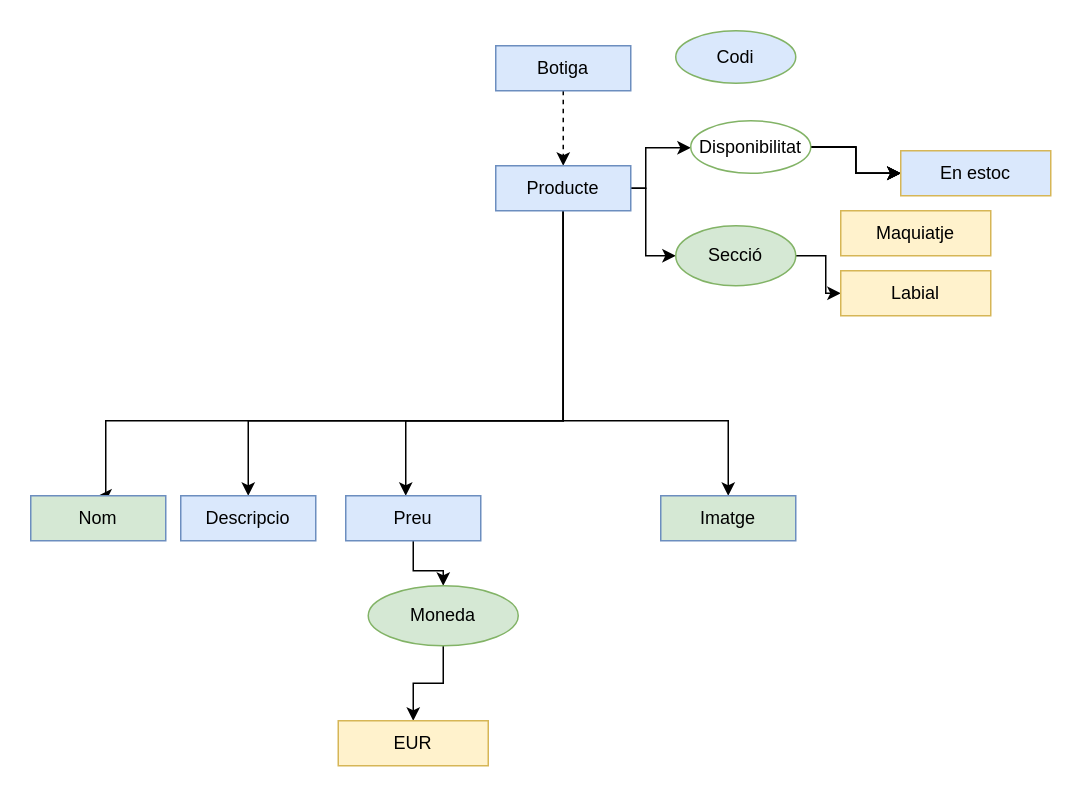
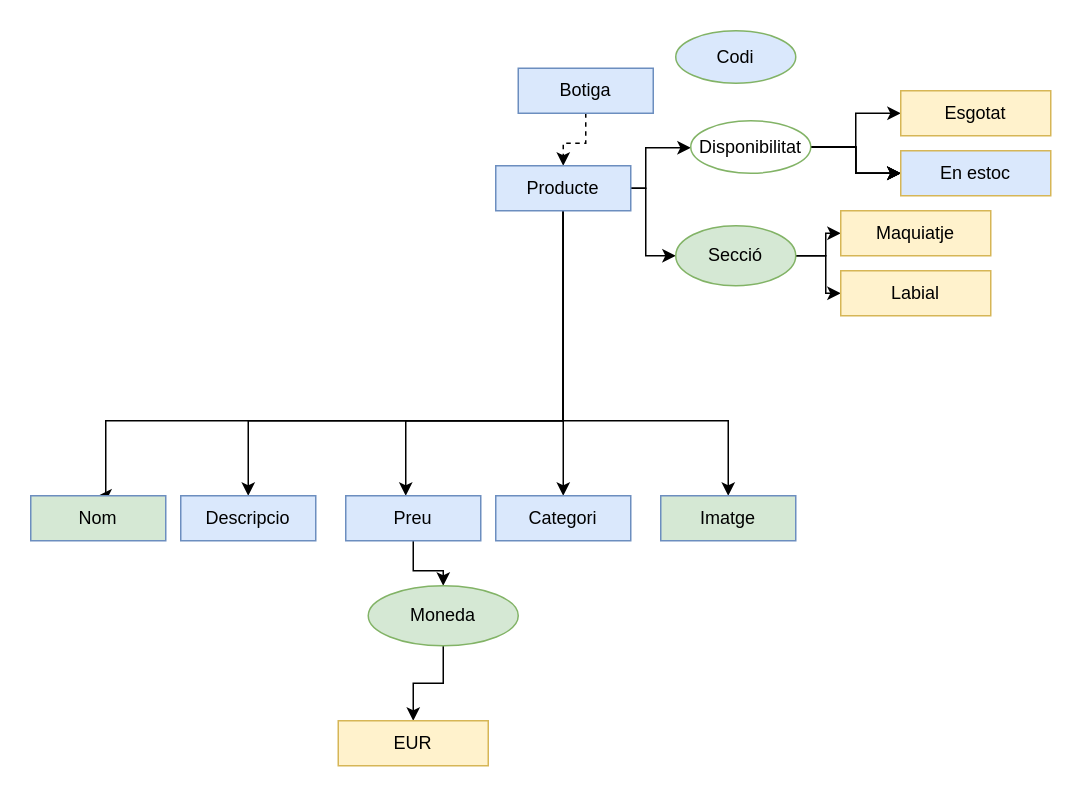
(563, 68) -> (586, 91)
none -> (857, 113)
none -> (976, 113)
none -> (826, 241)
none -> (563, 454)
none -> (563, 518)
